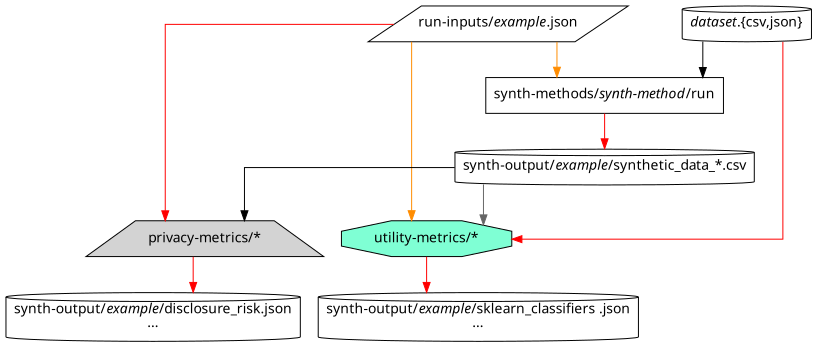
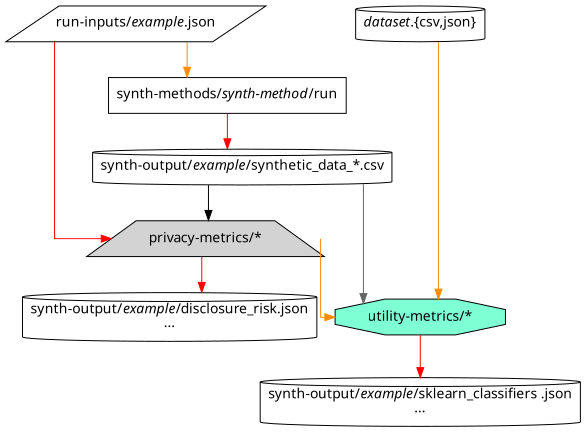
(703, 55) -> none
(412, 126) -> (321, 280)
(751, 239) -> (438, 166)
